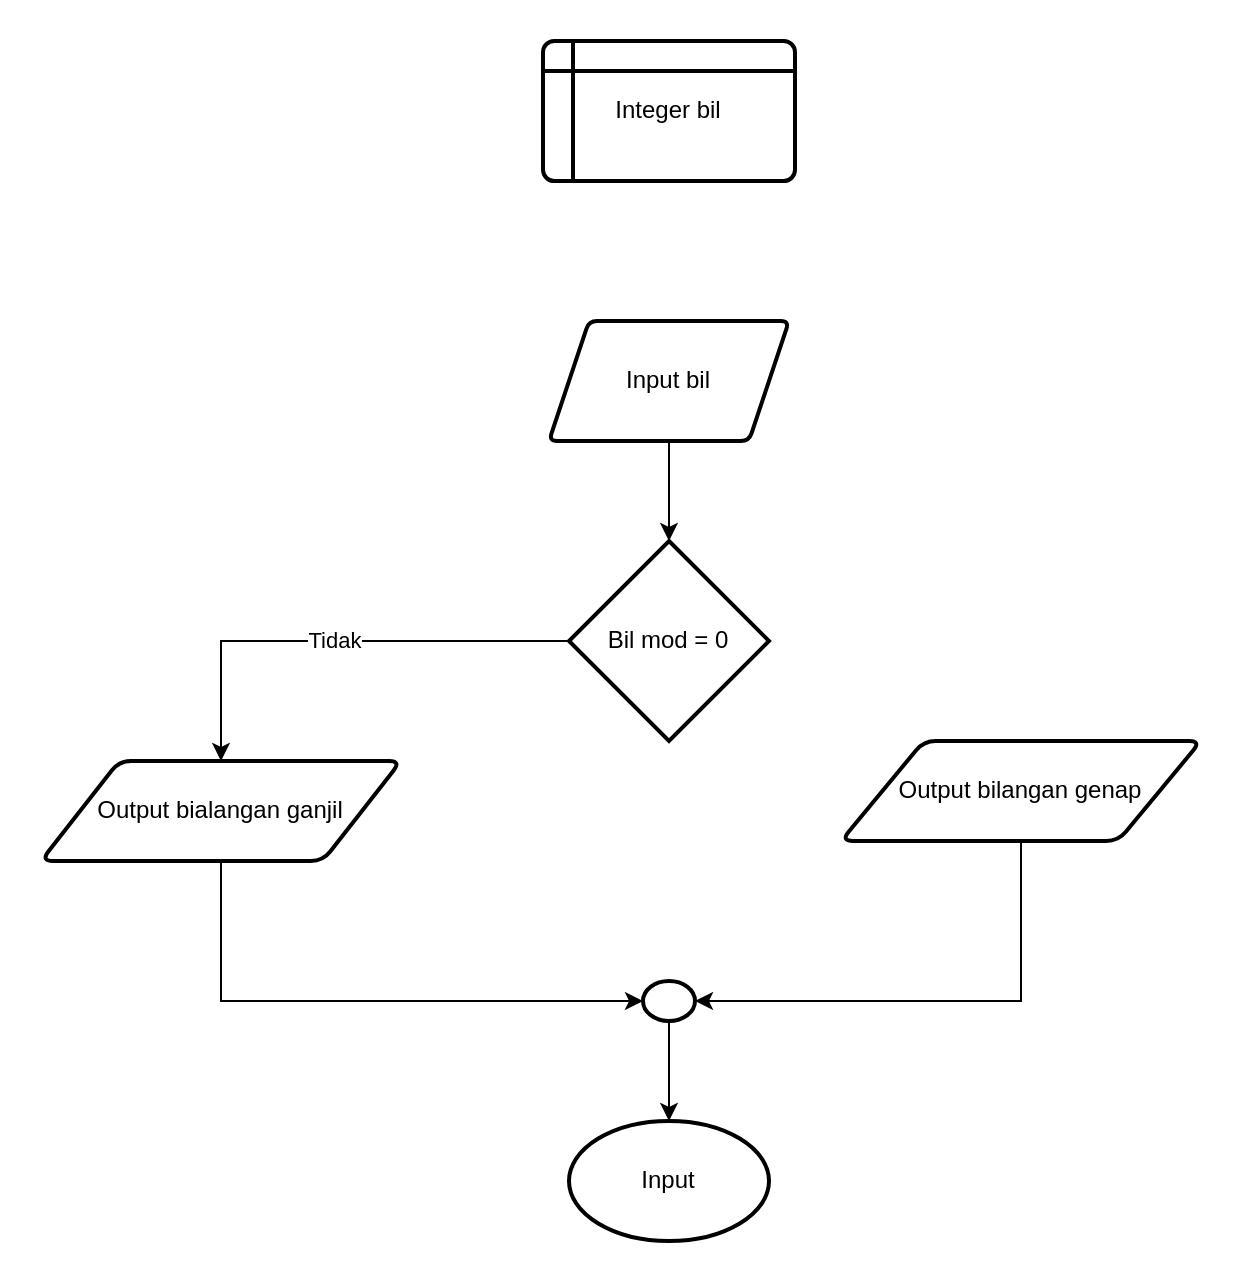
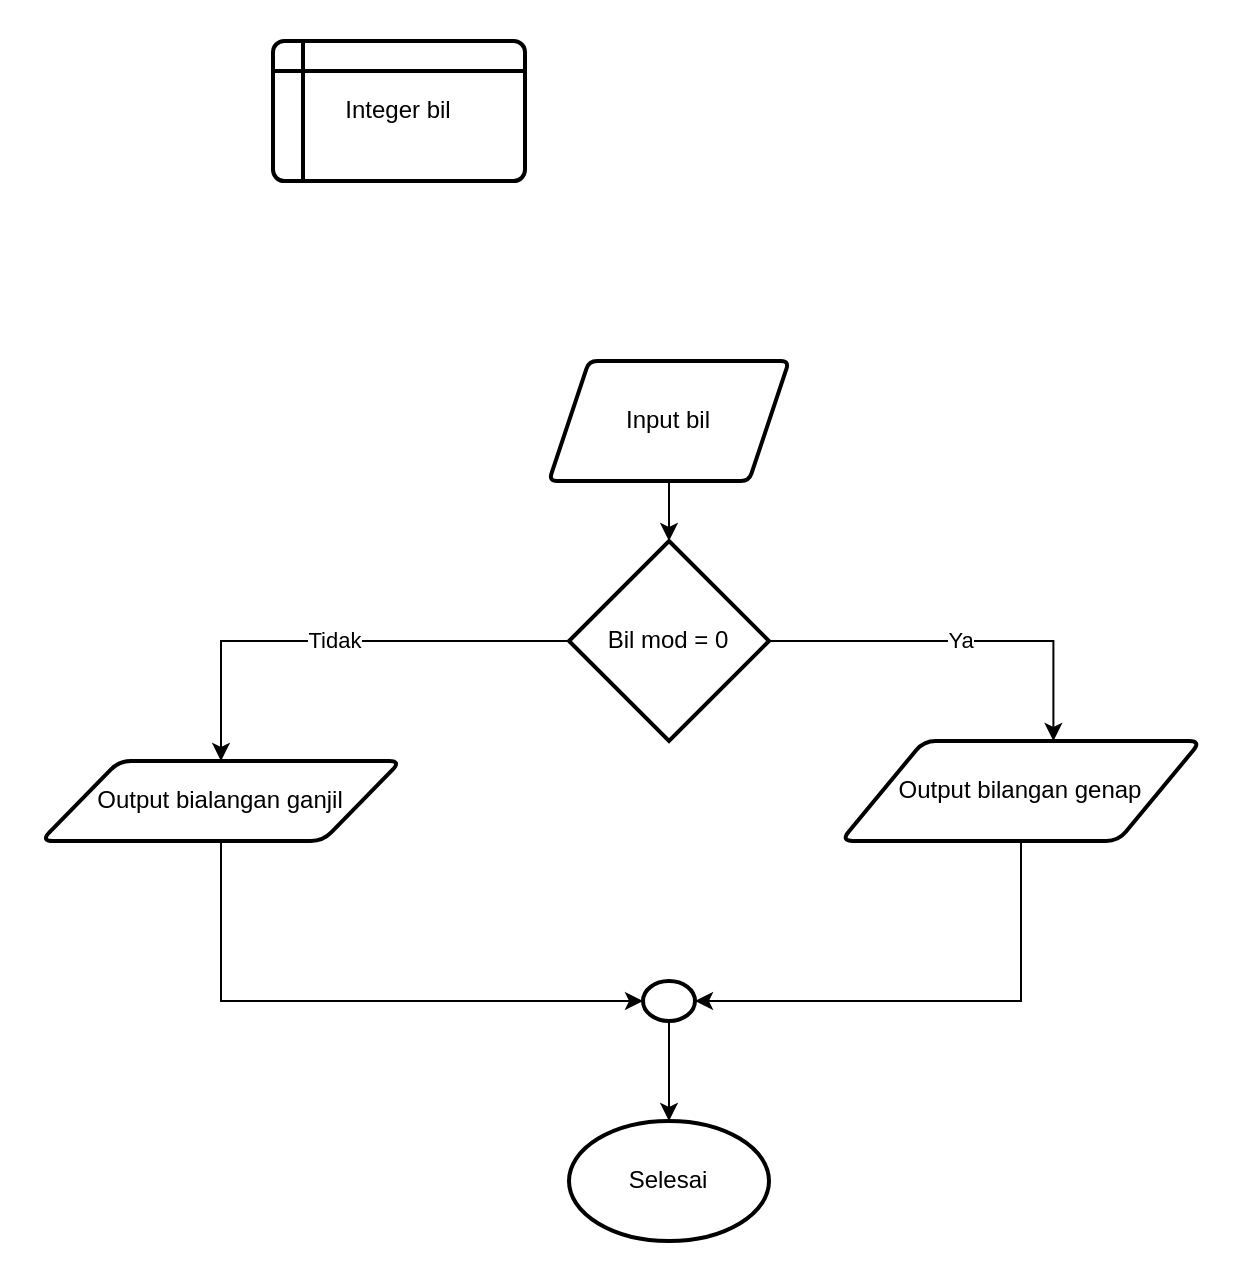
(669, 111) -> (399, 111)
(669, 381) -> (669, 421)
none -> (954, 641)
(221, 811) -> (221, 801)
(669, 1181) -> (669, 1181)
